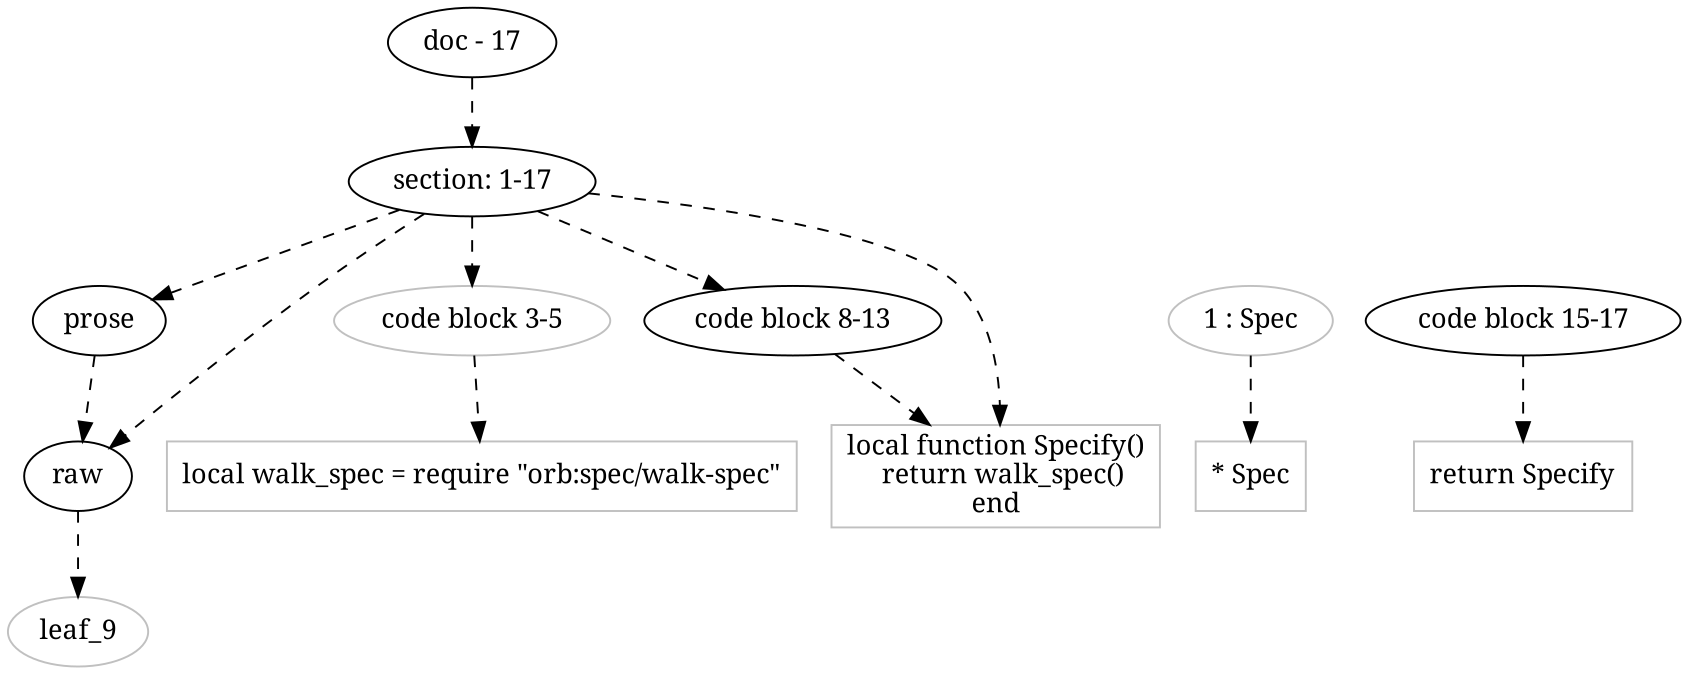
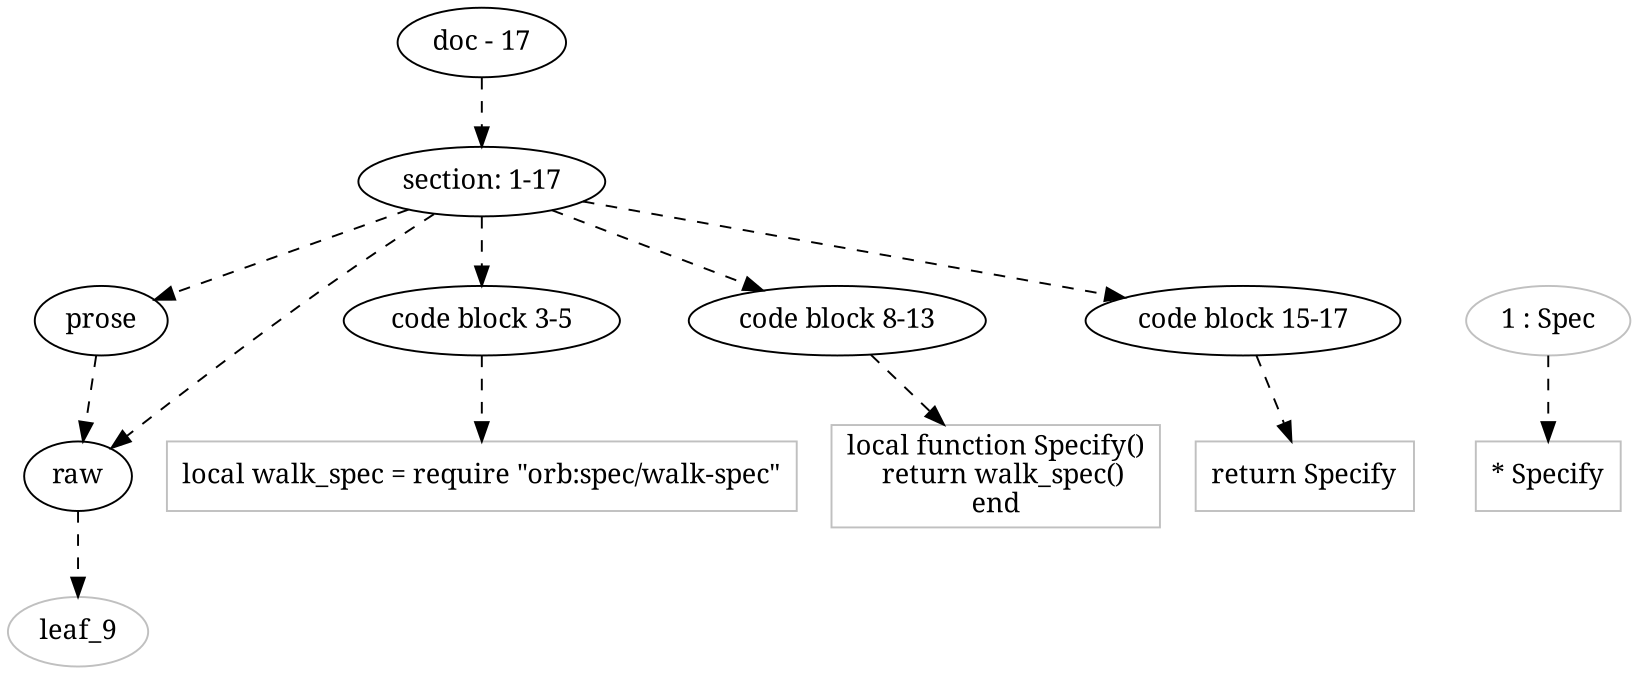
(842, 235) -> (844, 248)
(472, 321) -> (482, 321)
(1251, 476) -> (1548, 476)
